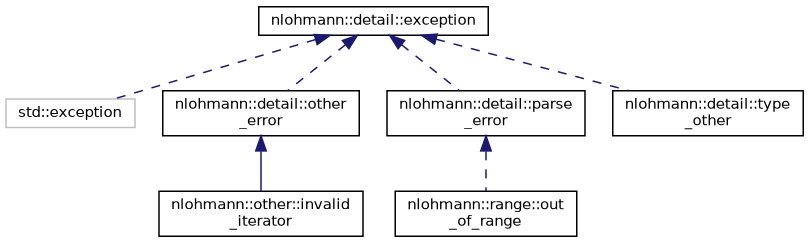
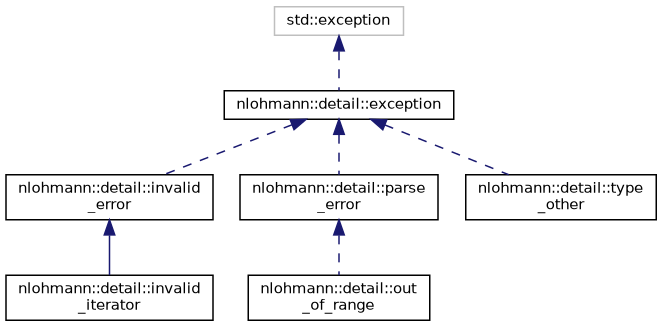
(215, 69) -> (339, 71)
(261, 113) -> (110, 197)
(261, 214) -> (110, 298)
(486, 214) -> (339, 298)
